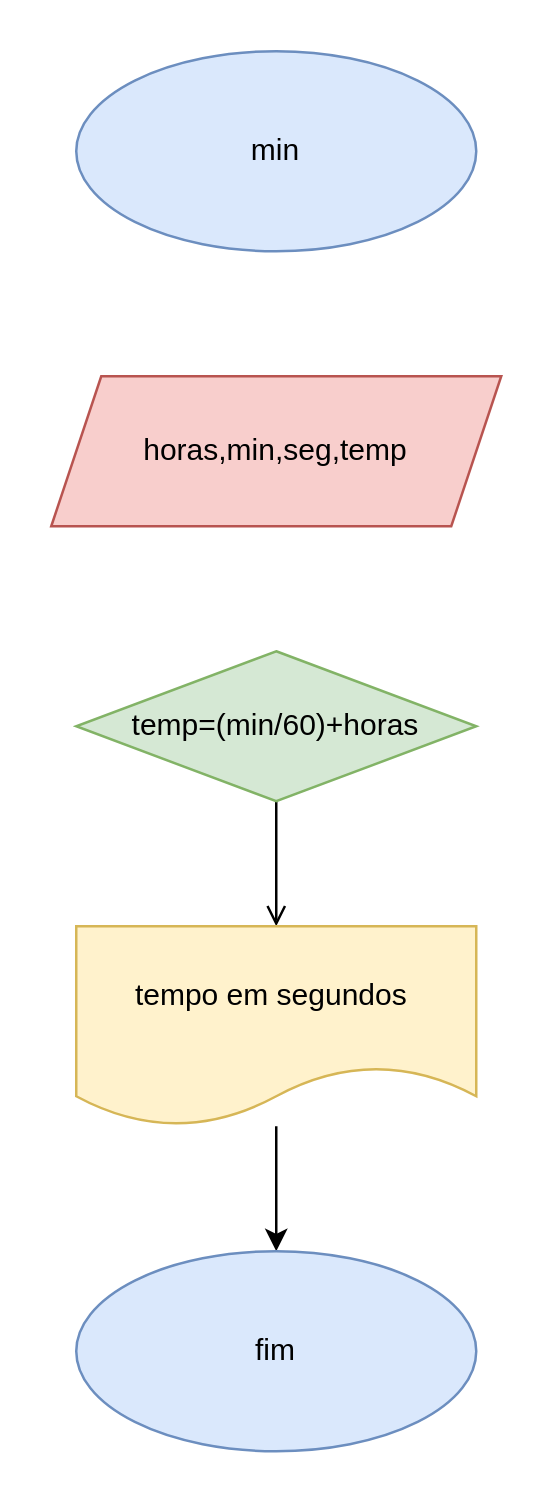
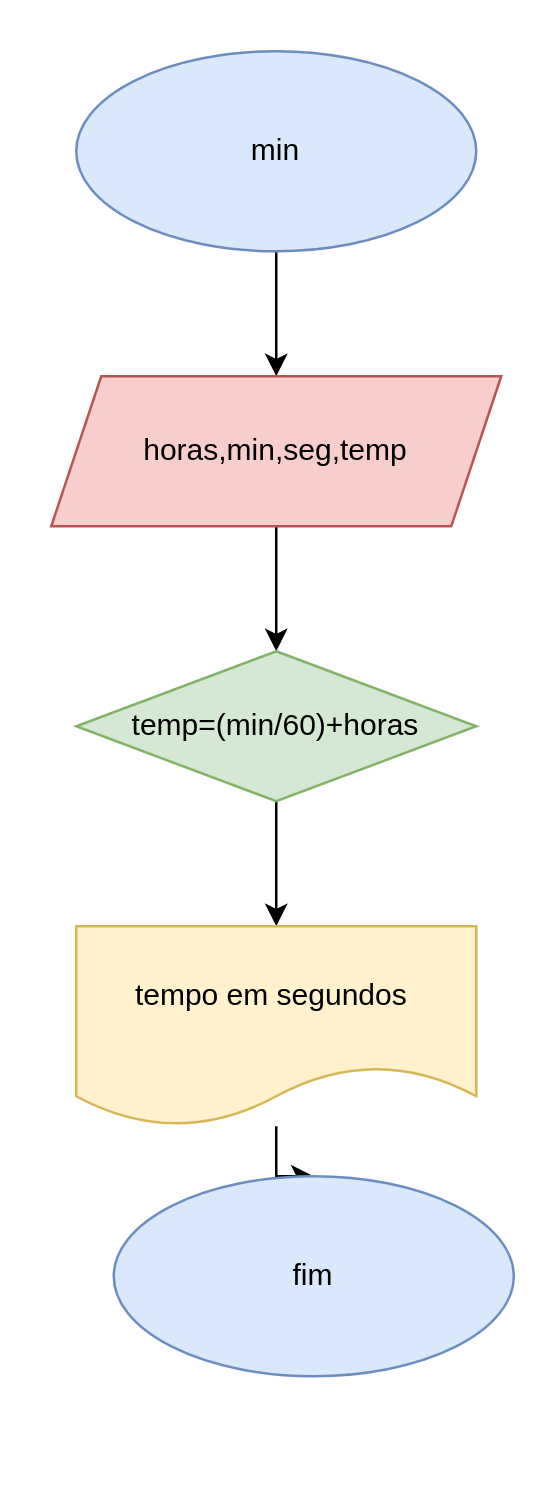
none -> (276, 305)
none -> (276, 580)
(276, 912) -> (276, 908)
(276, 1351) -> (314, 1276)
